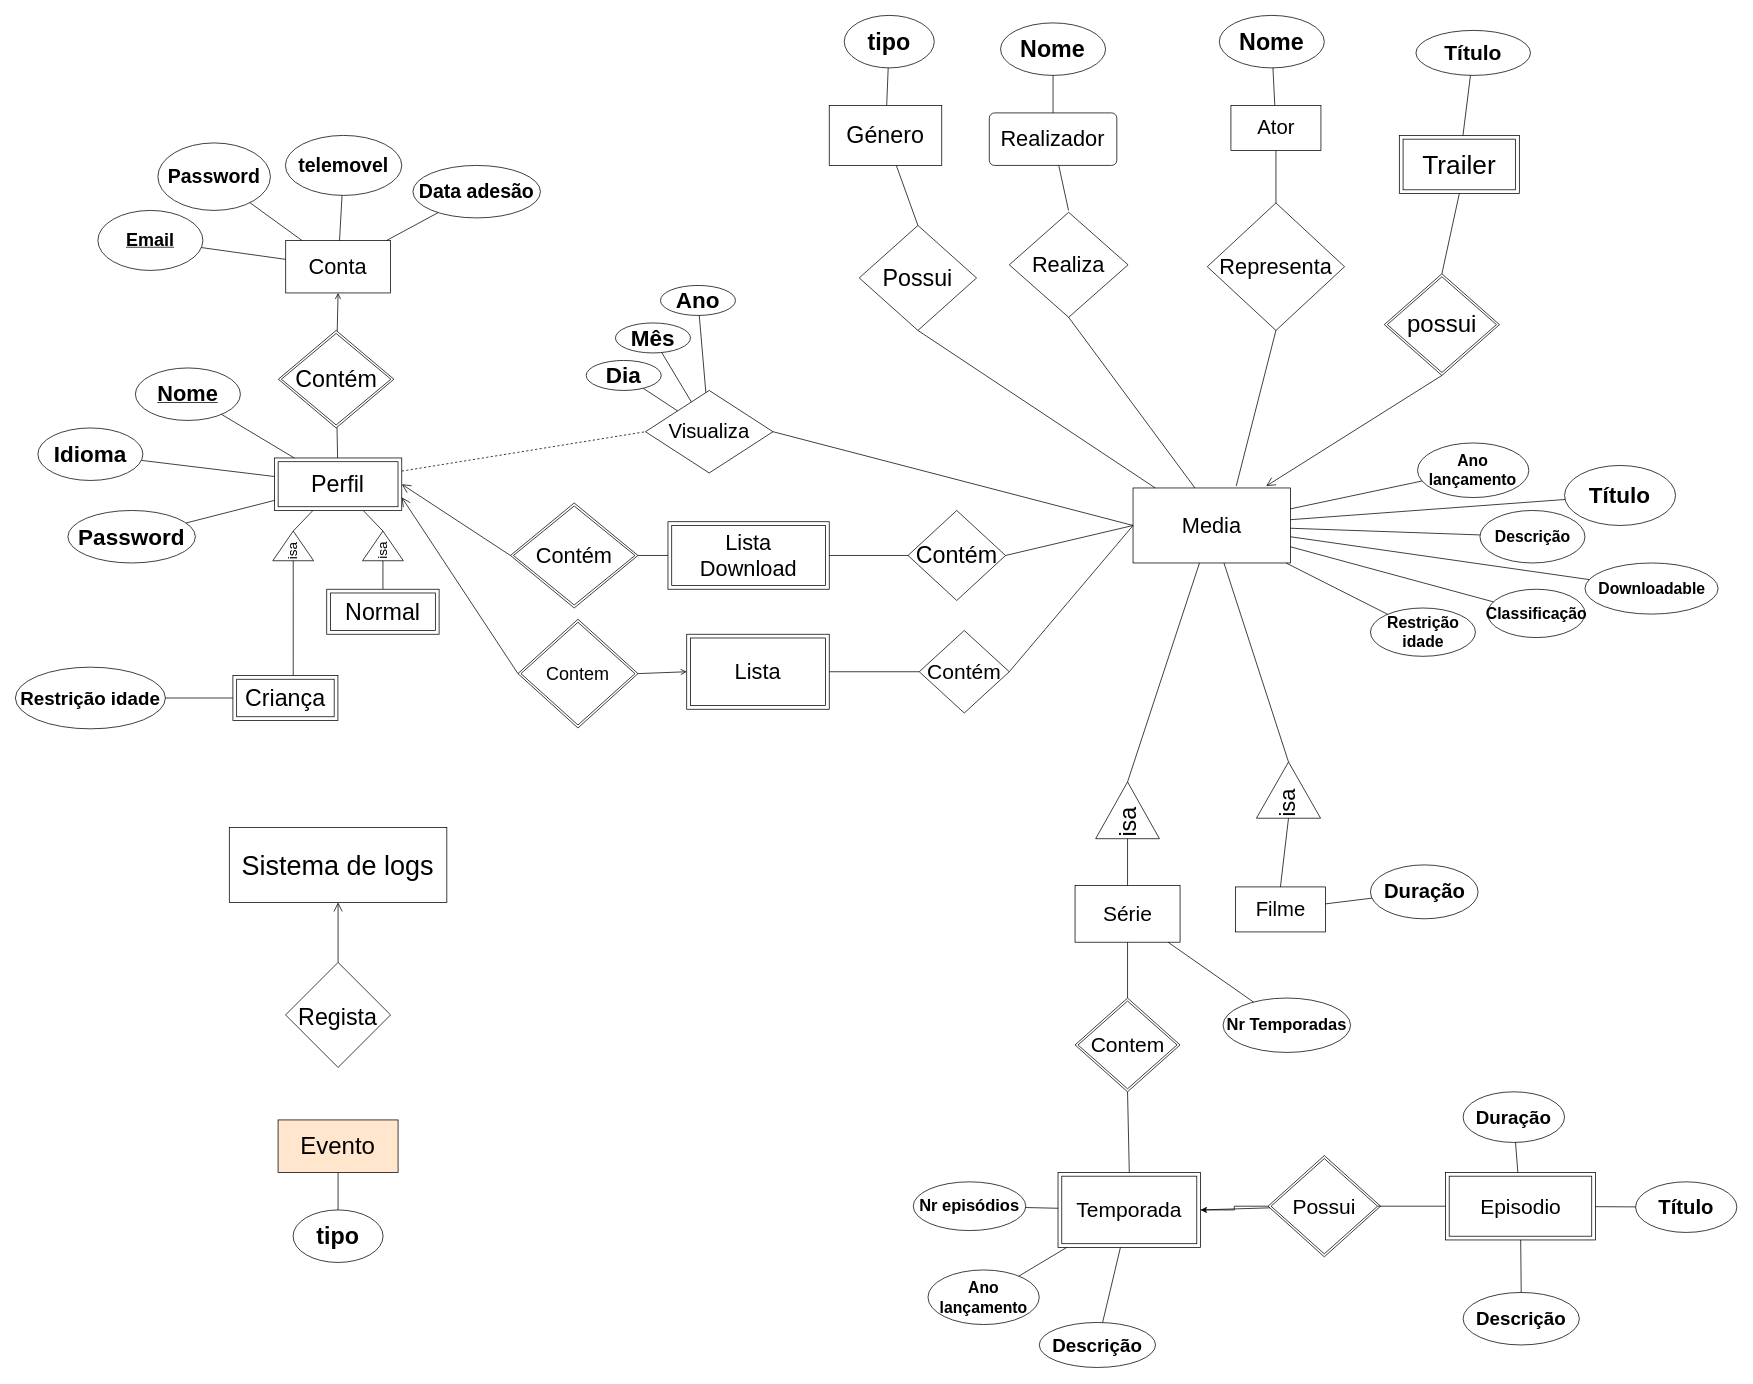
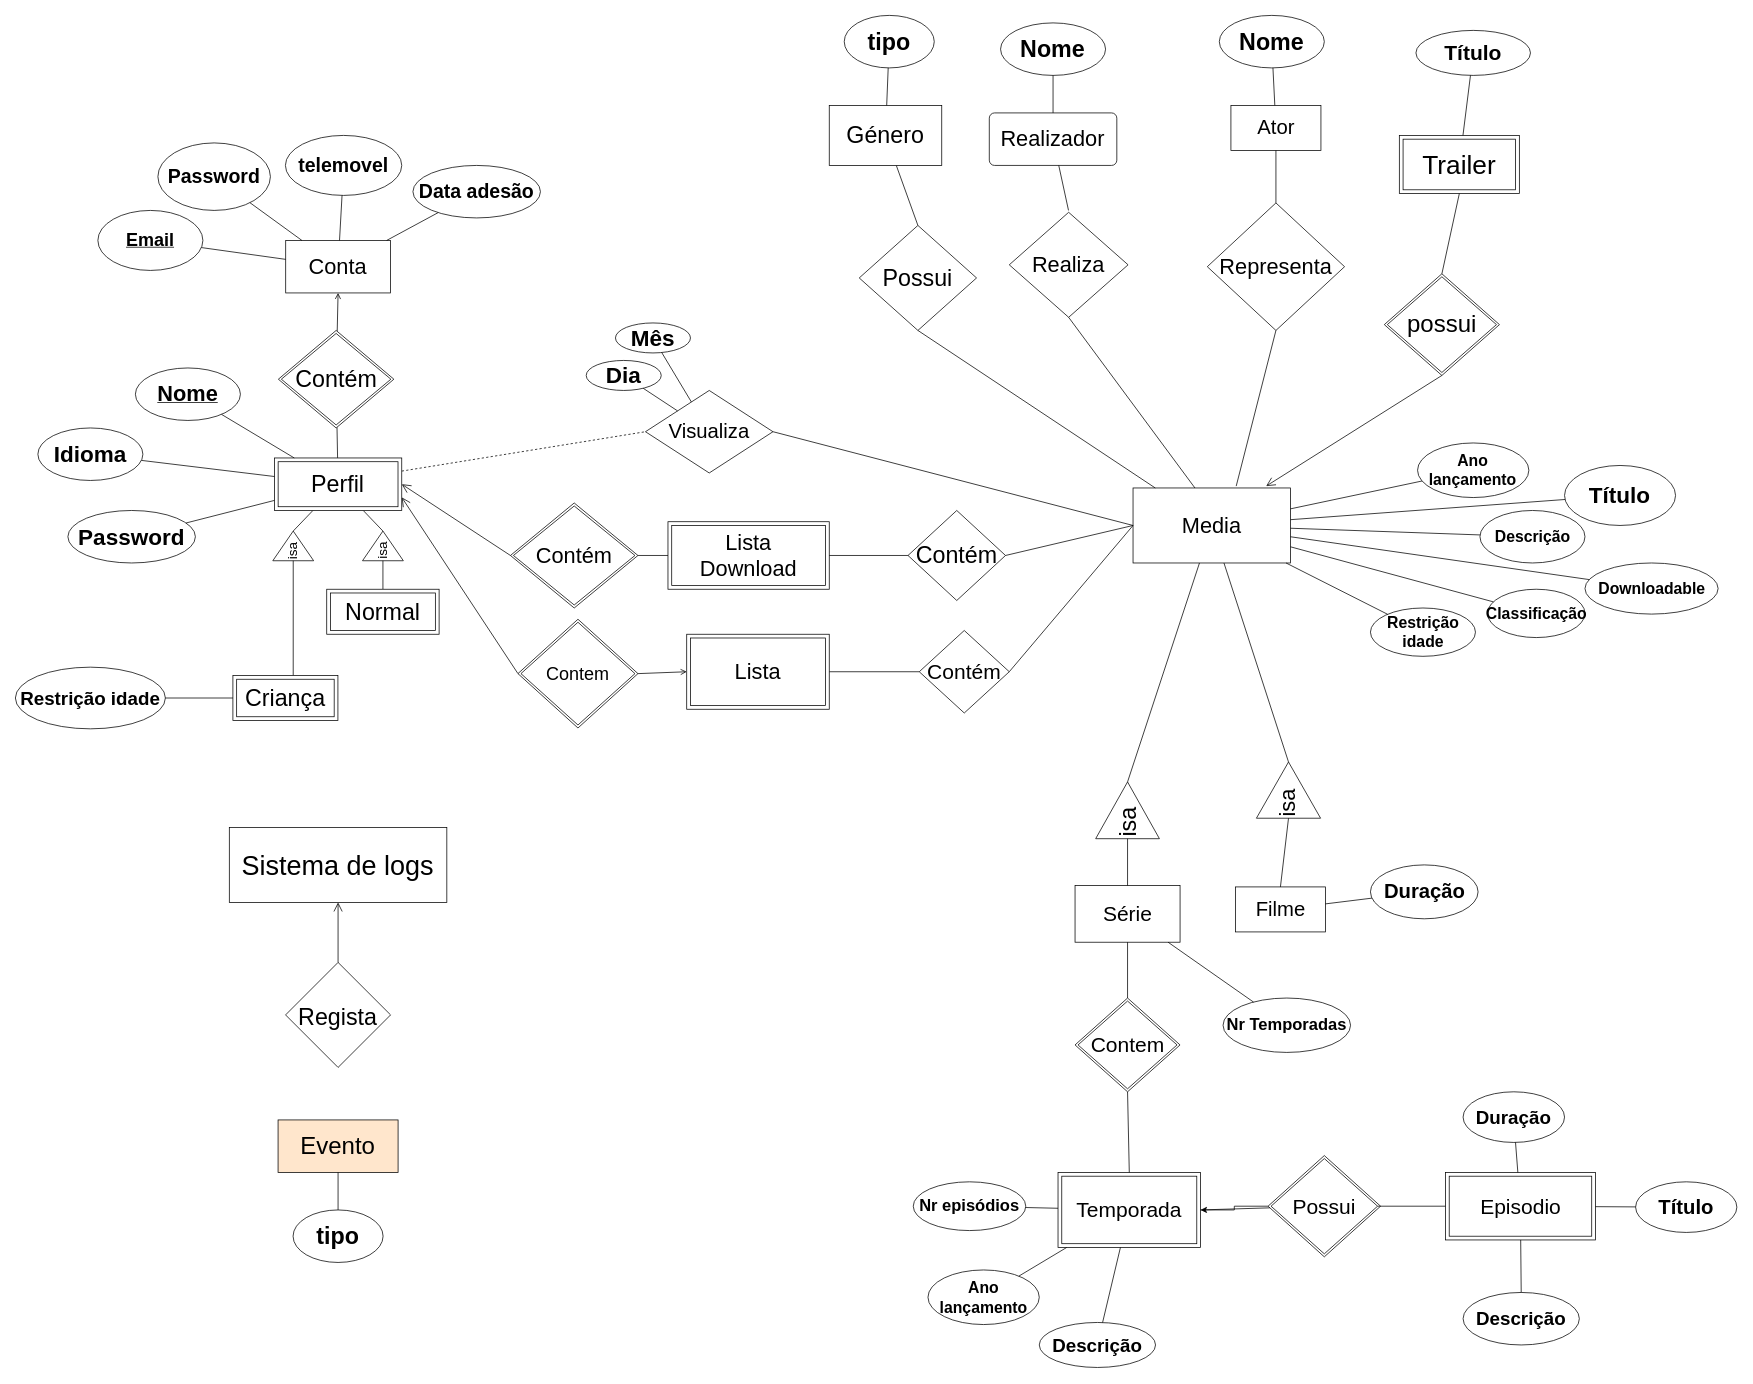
(698, 300) -> none
(703, 354) -> none
